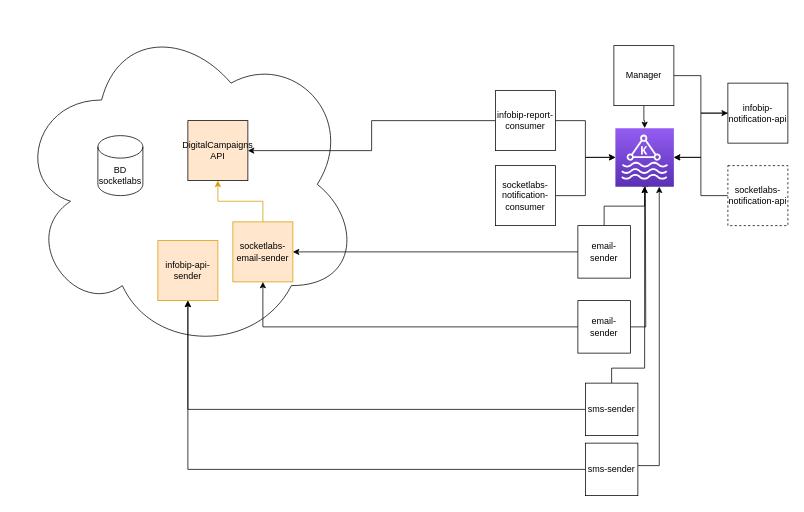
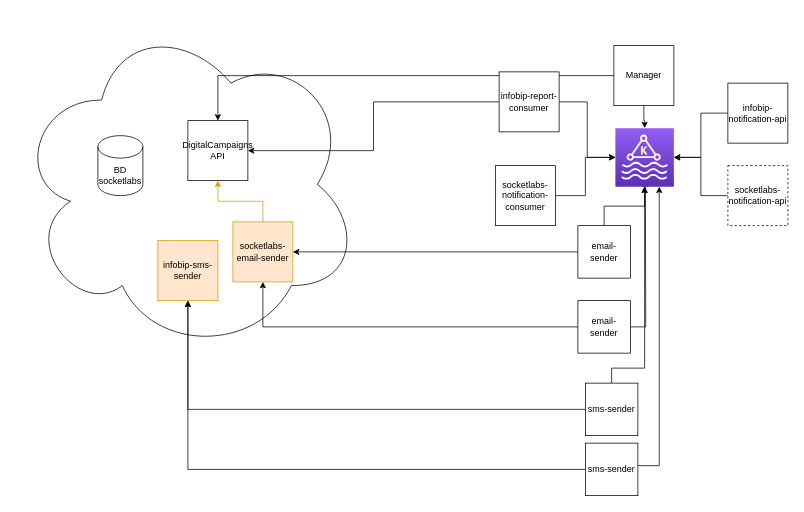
(701, 78) -> (359, 75)
(525, 120) -> (529, 102)
(218, 150) -> (218, 150)
(188, 270) -> (188, 270)
